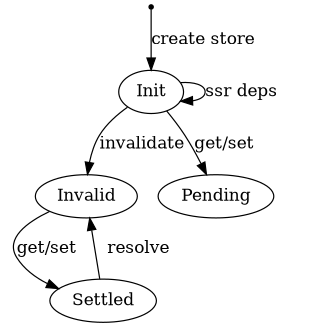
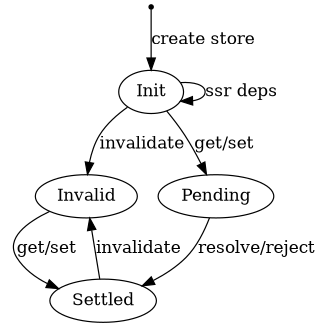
(139, 249) -> (139, 249)
none -> (188, 255)
